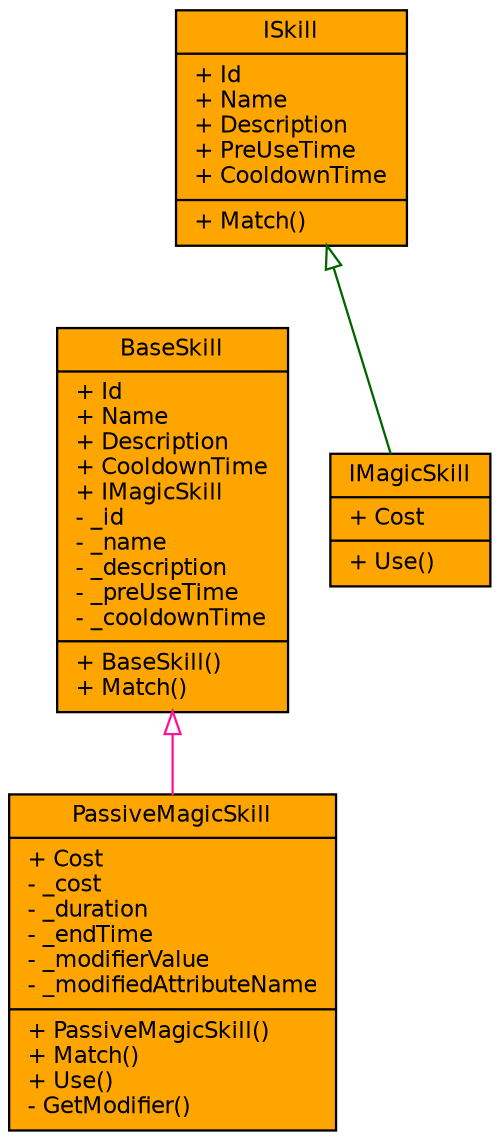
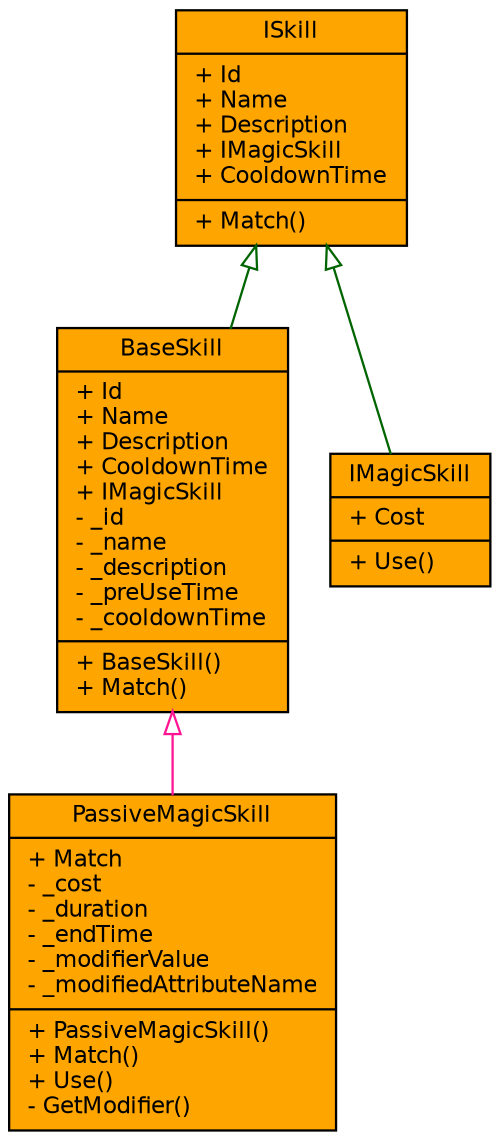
(275, 151) -> (269, 151)
none -> (240, 298)
(66, 860) -> (75, 860)
